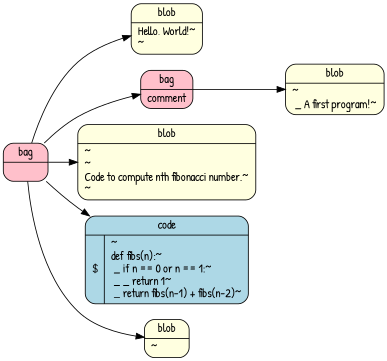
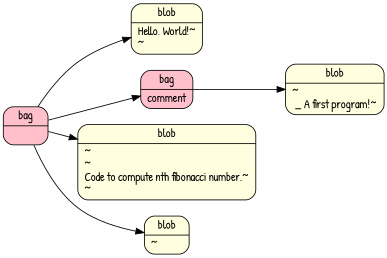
(167, 260) -> none
